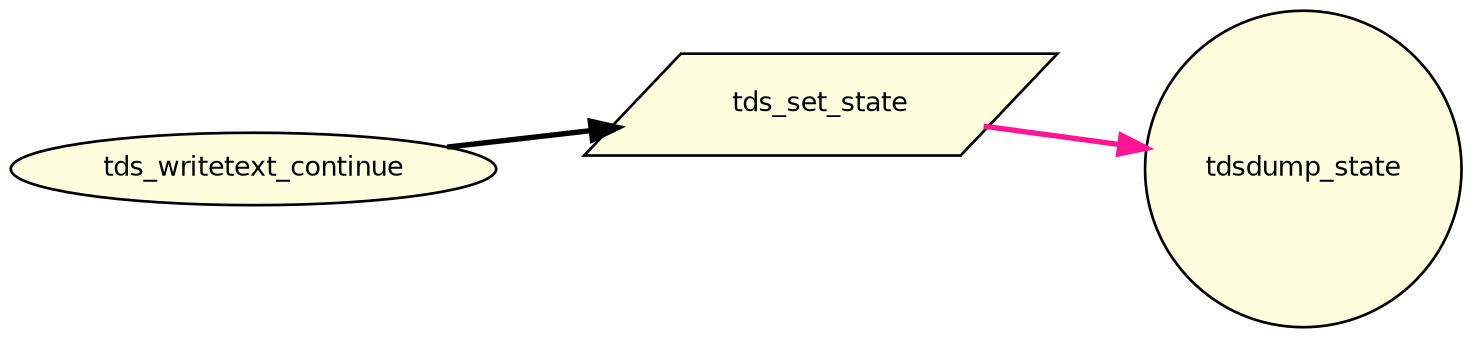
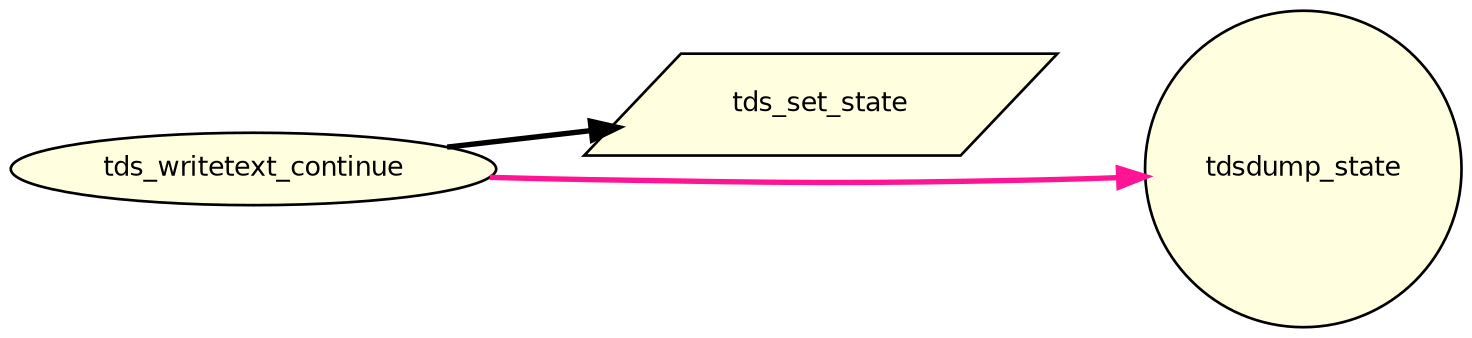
(1051, 135) -> (804, 182)
